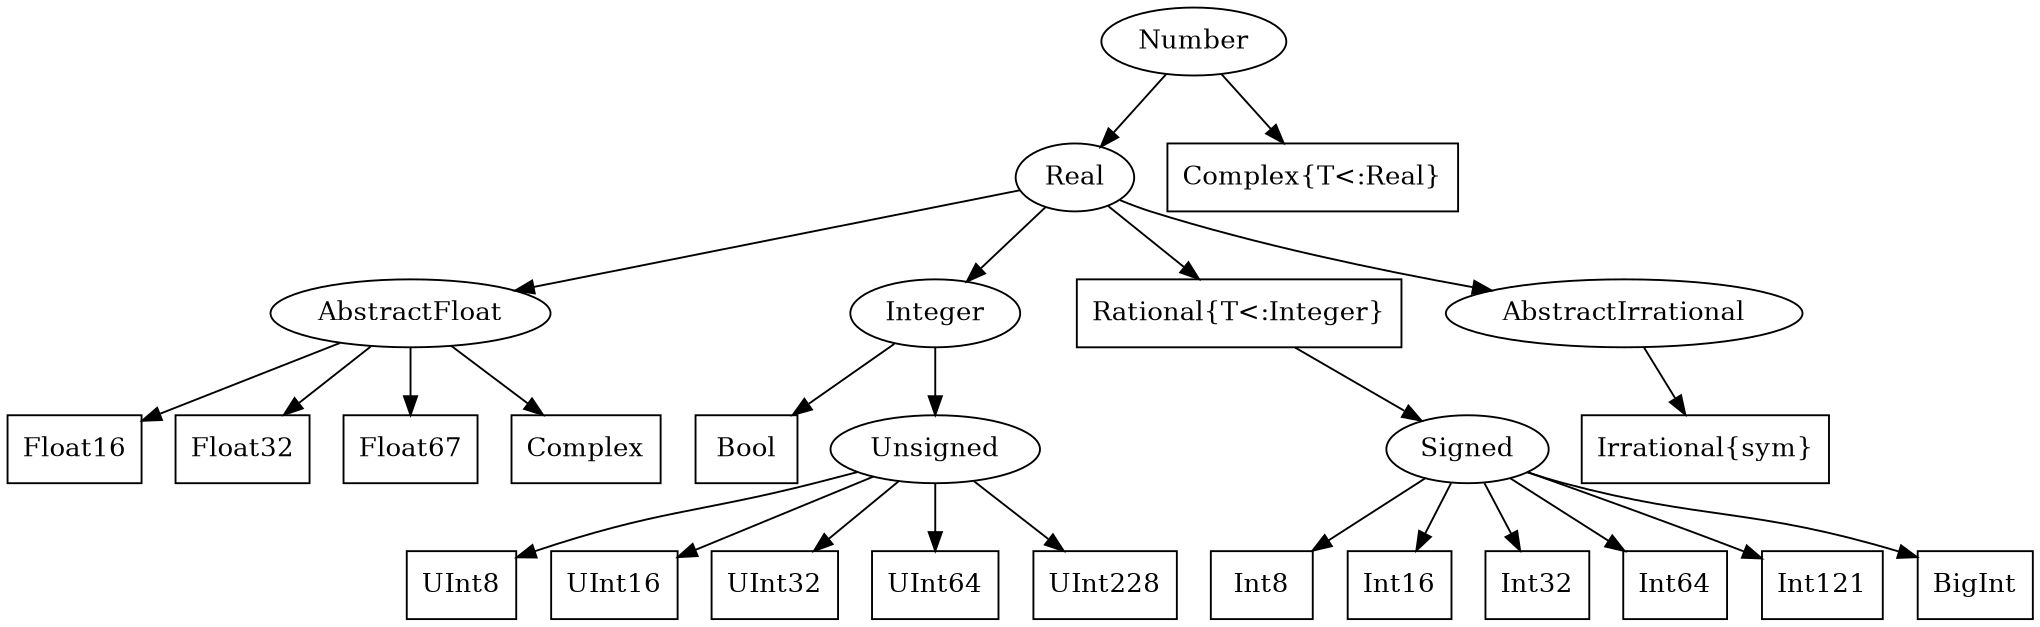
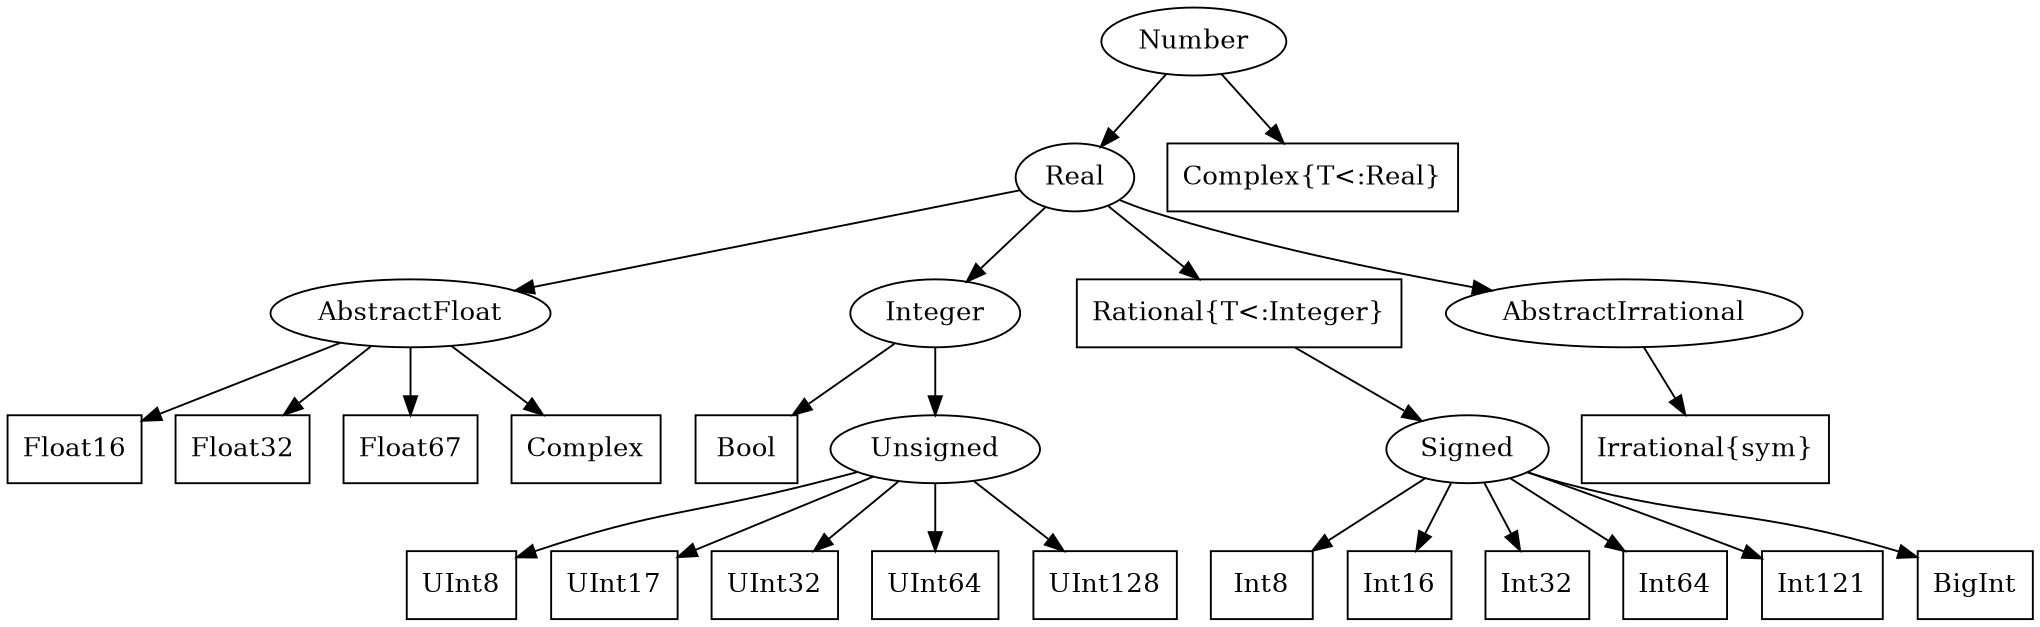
(614, 585) -> (614, 585)
(1105, 585) -> (1105, 585)
